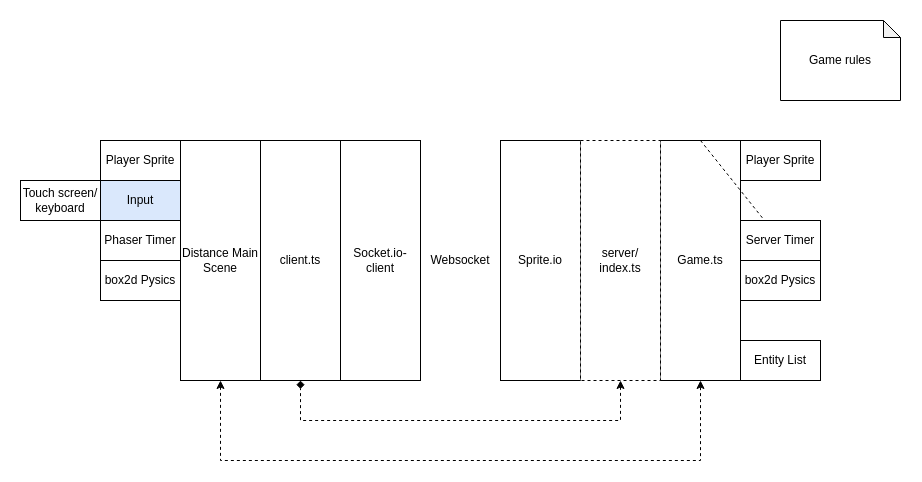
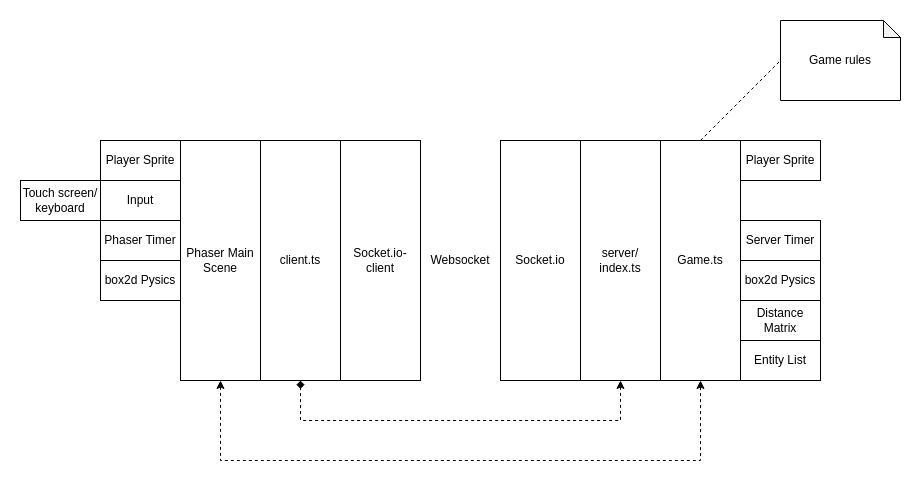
(731, 179) -> (740, 101)
(141, 201) -> (141, 201)
(221, 261) -> (221, 261)
(541, 261) -> (541, 261)
(621, 261) -> (621, 261)
none -> (781, 321)
